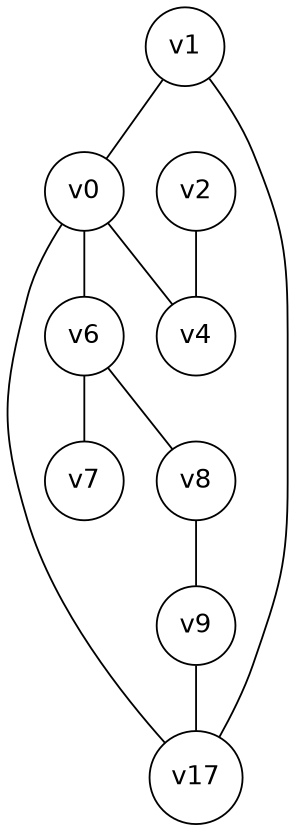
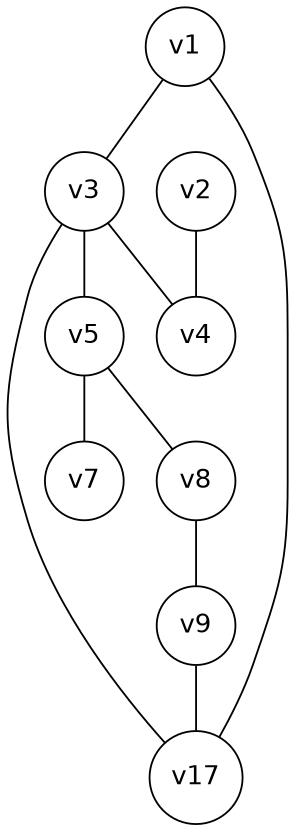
(84, 191) -> (84, 191)
(84, 336) -> (84, 336)
